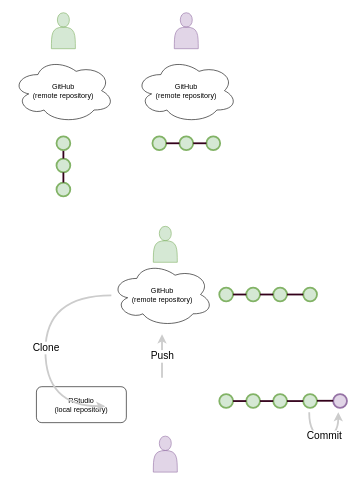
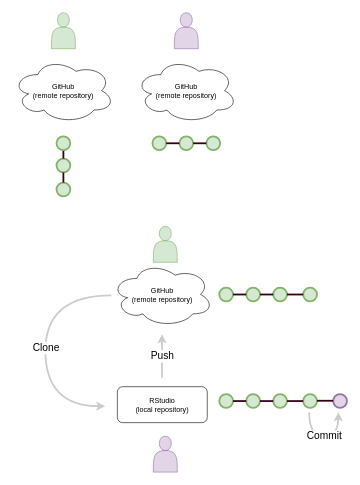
(81, 405) -> (162, 405)
